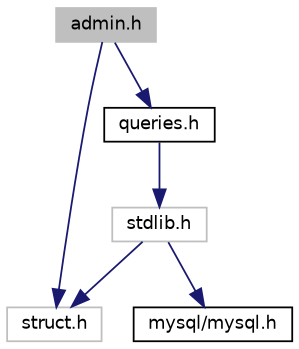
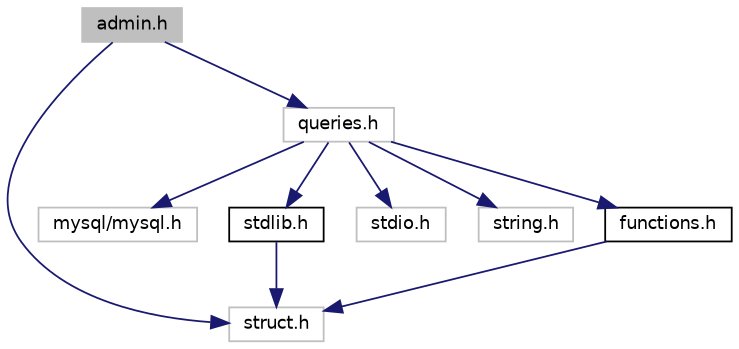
(159, 125) -> (339, 125)
(159, 225) -> (276, 225)
none -> (401, 225)
none -> (526, 225)
none -> (668, 225)
(182, 267) -> (237, 171)
(213, 324) -> (118, 225)
